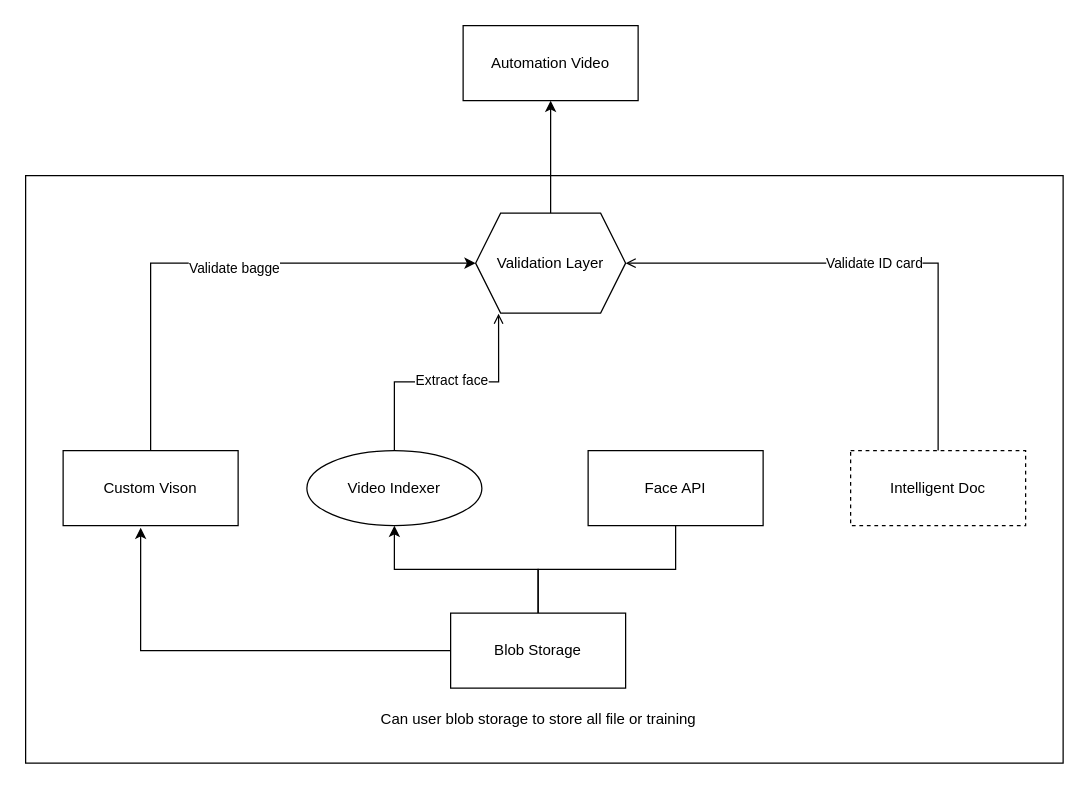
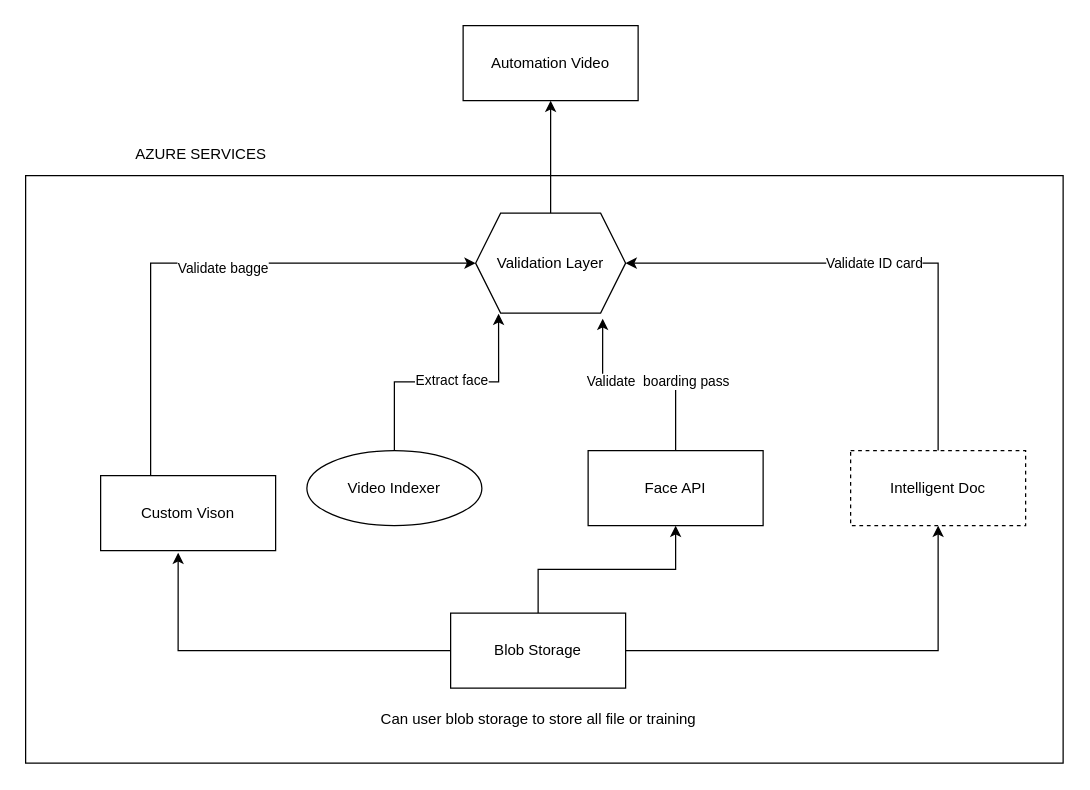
none -> (201, 154)
(633, 263) -> (635, 263)
(499, 321) -> (499, 324)
none -> (646, 382)
(151, 488) -> (188, 513)
(676, 532) -> (676, 536)
(448, 569) -> (840, 651)
